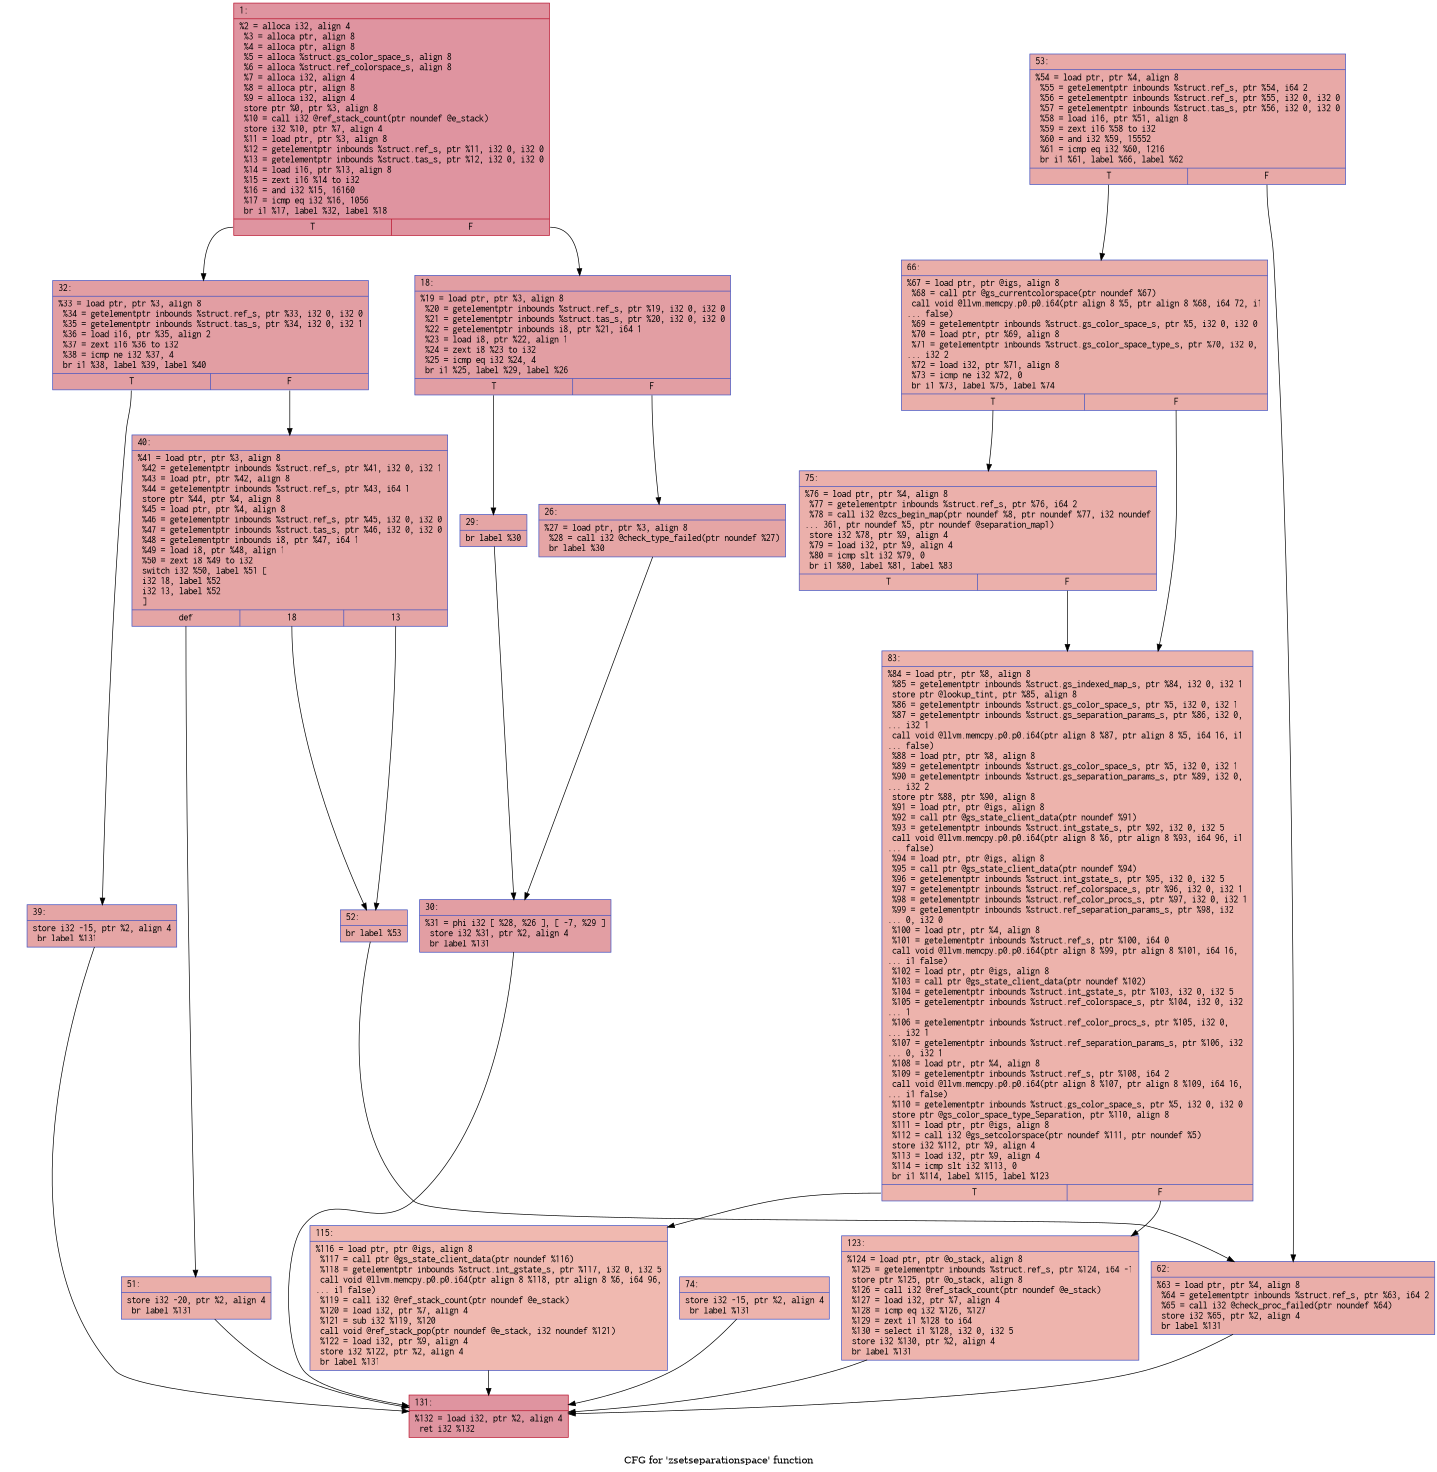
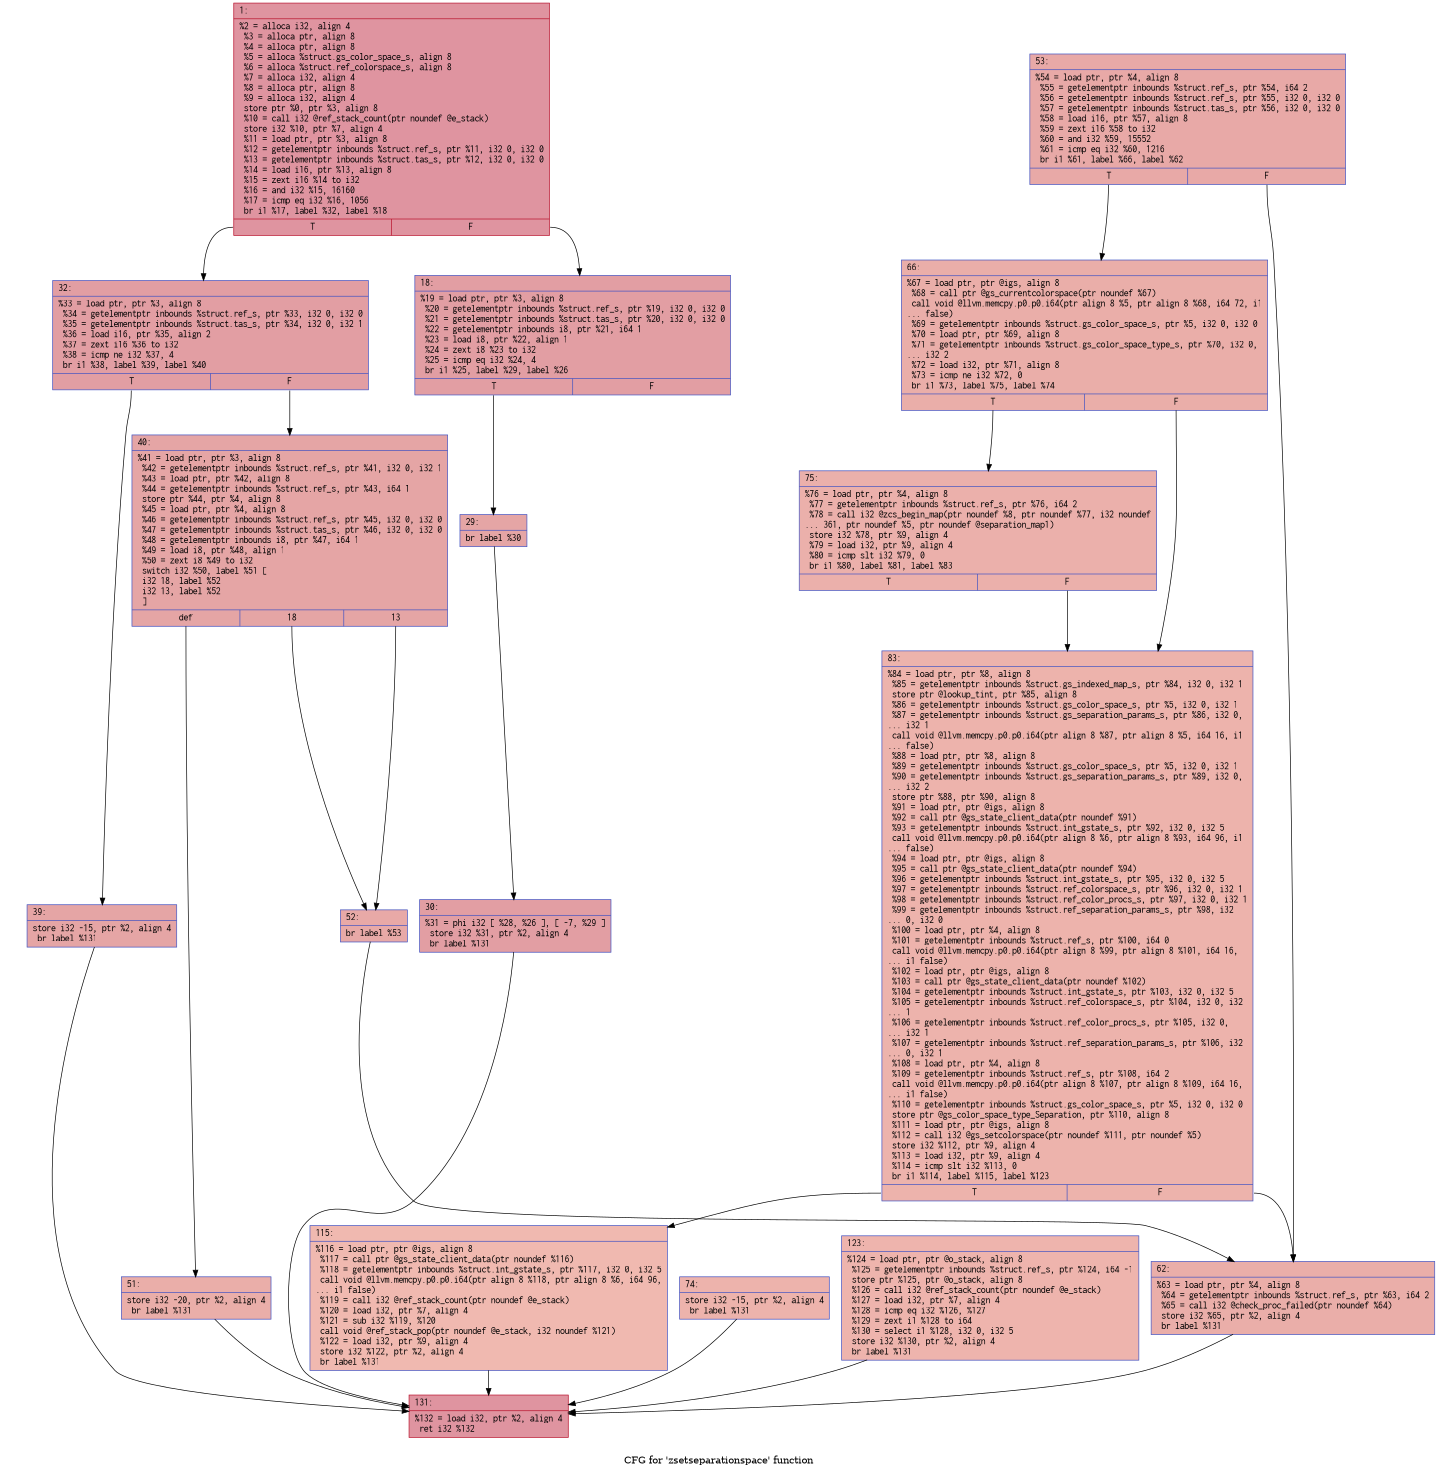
(1112, 119) -> (1112, 119)
(662, 531) -> none
(1152, 1219) -> (1284, 1216)
